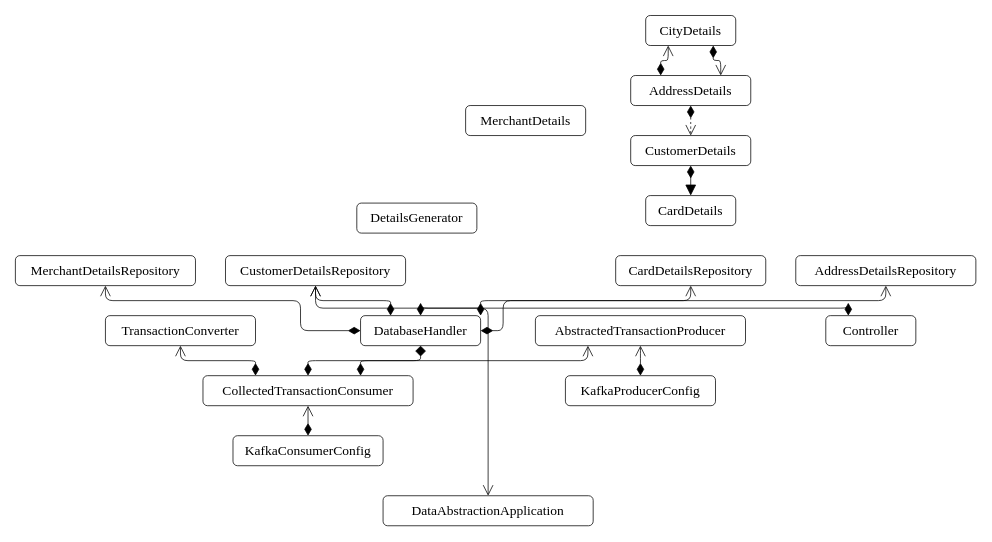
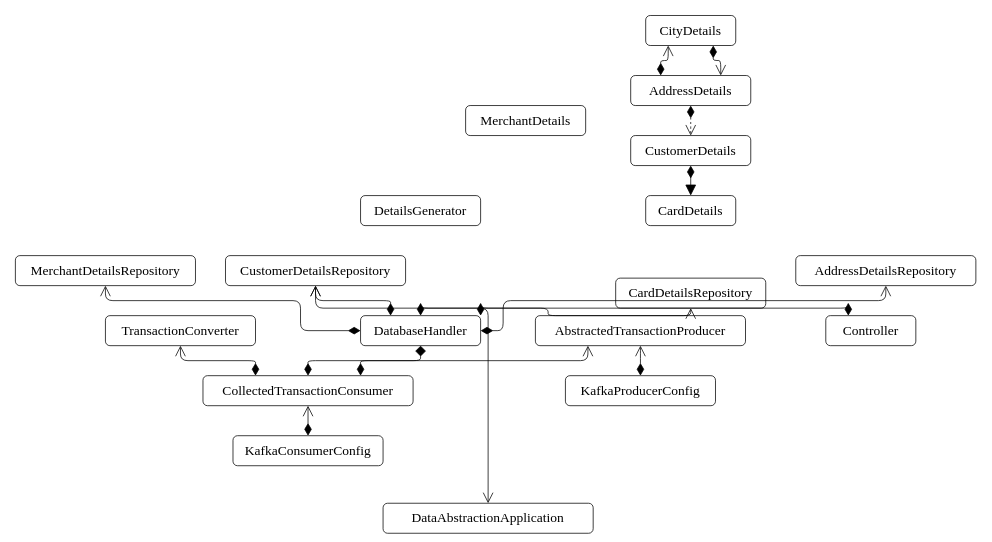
(417, 218) -> (420, 210)
(690, 270) -> (690, 293)
(488, 510) -> (488, 518)
